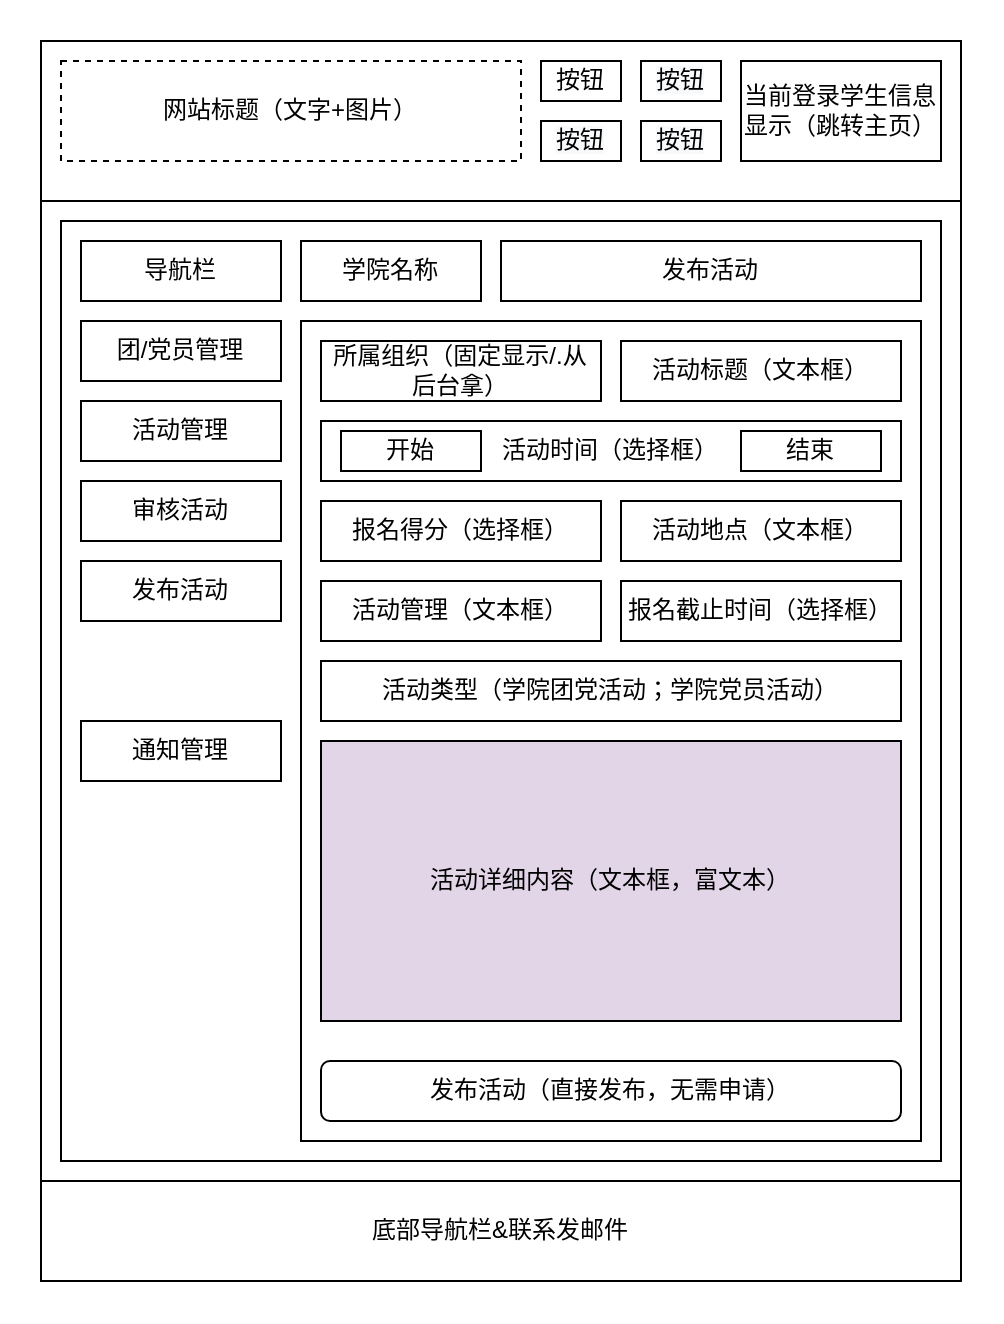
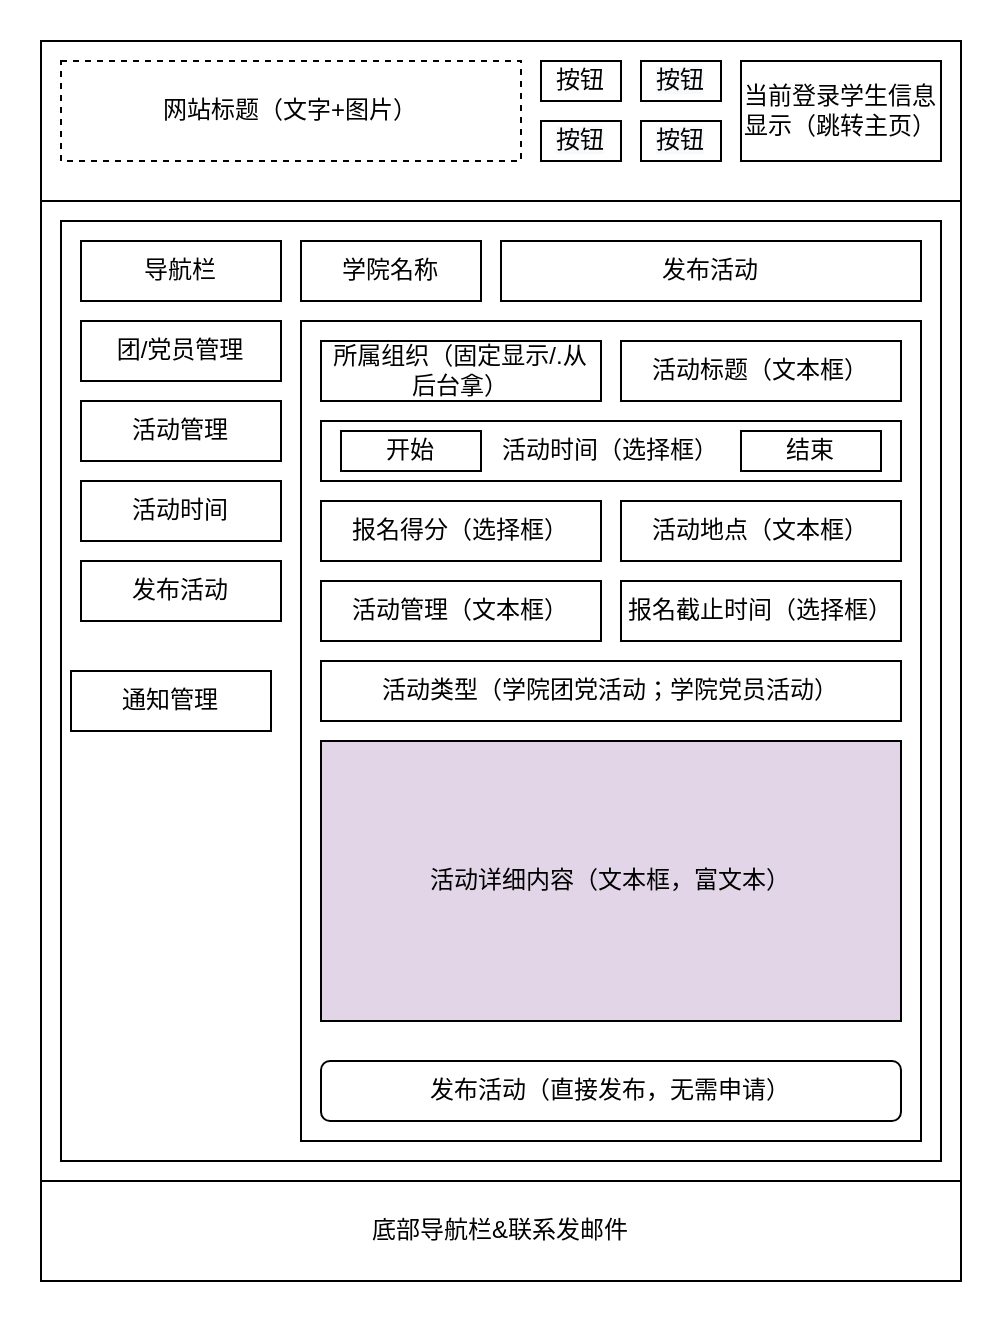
(181, 511) -> (181, 511)
(181, 751) -> (171, 701)
